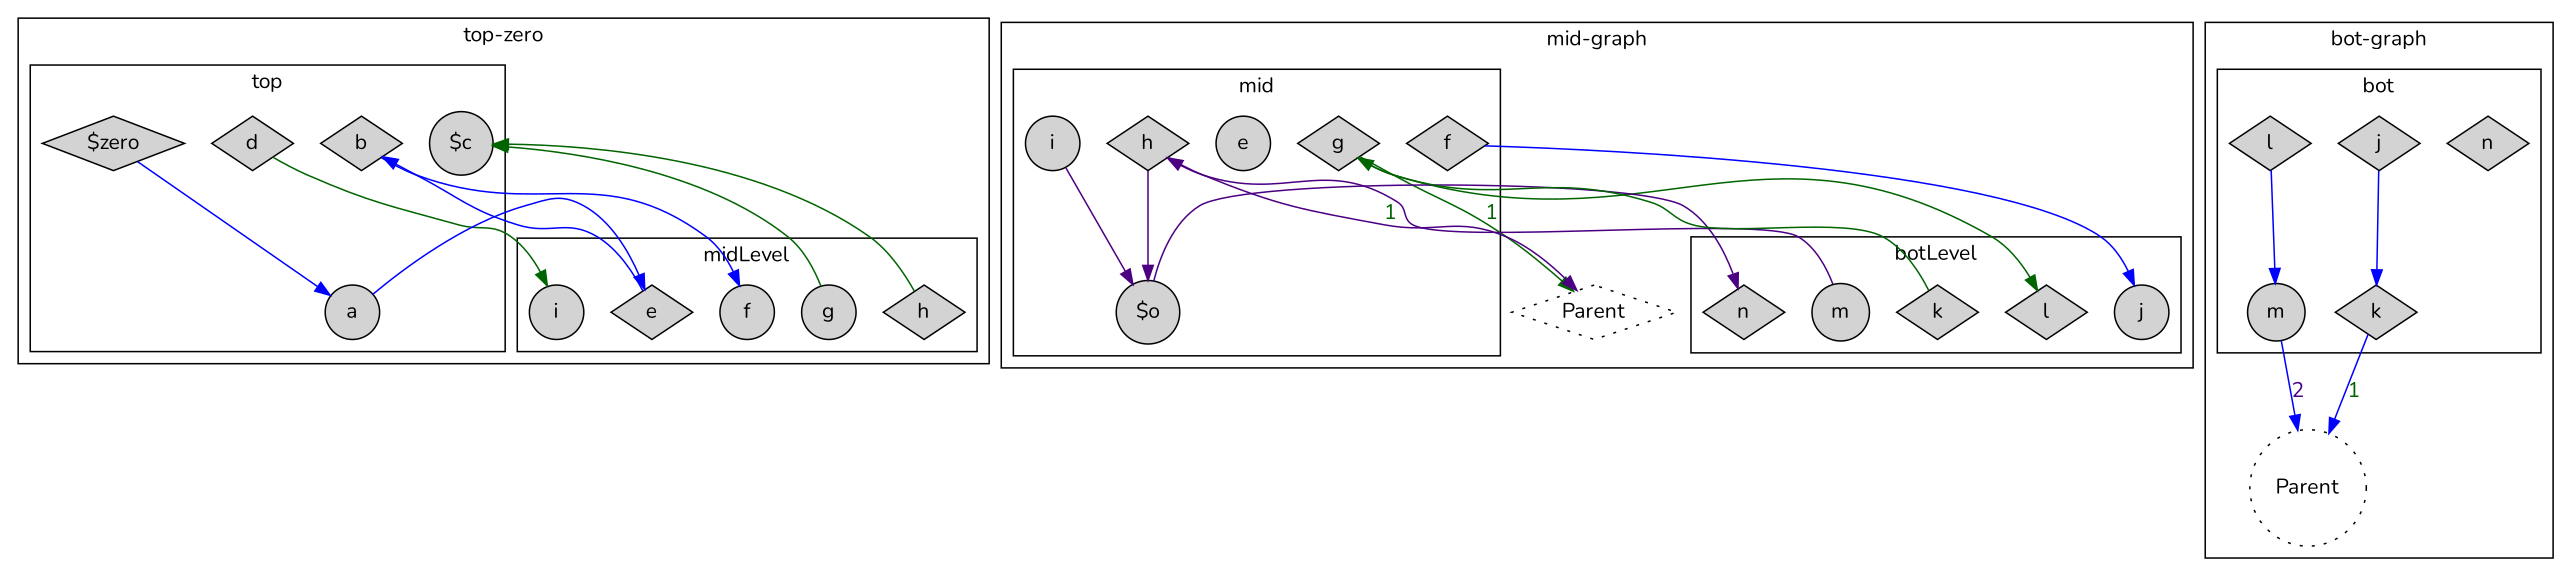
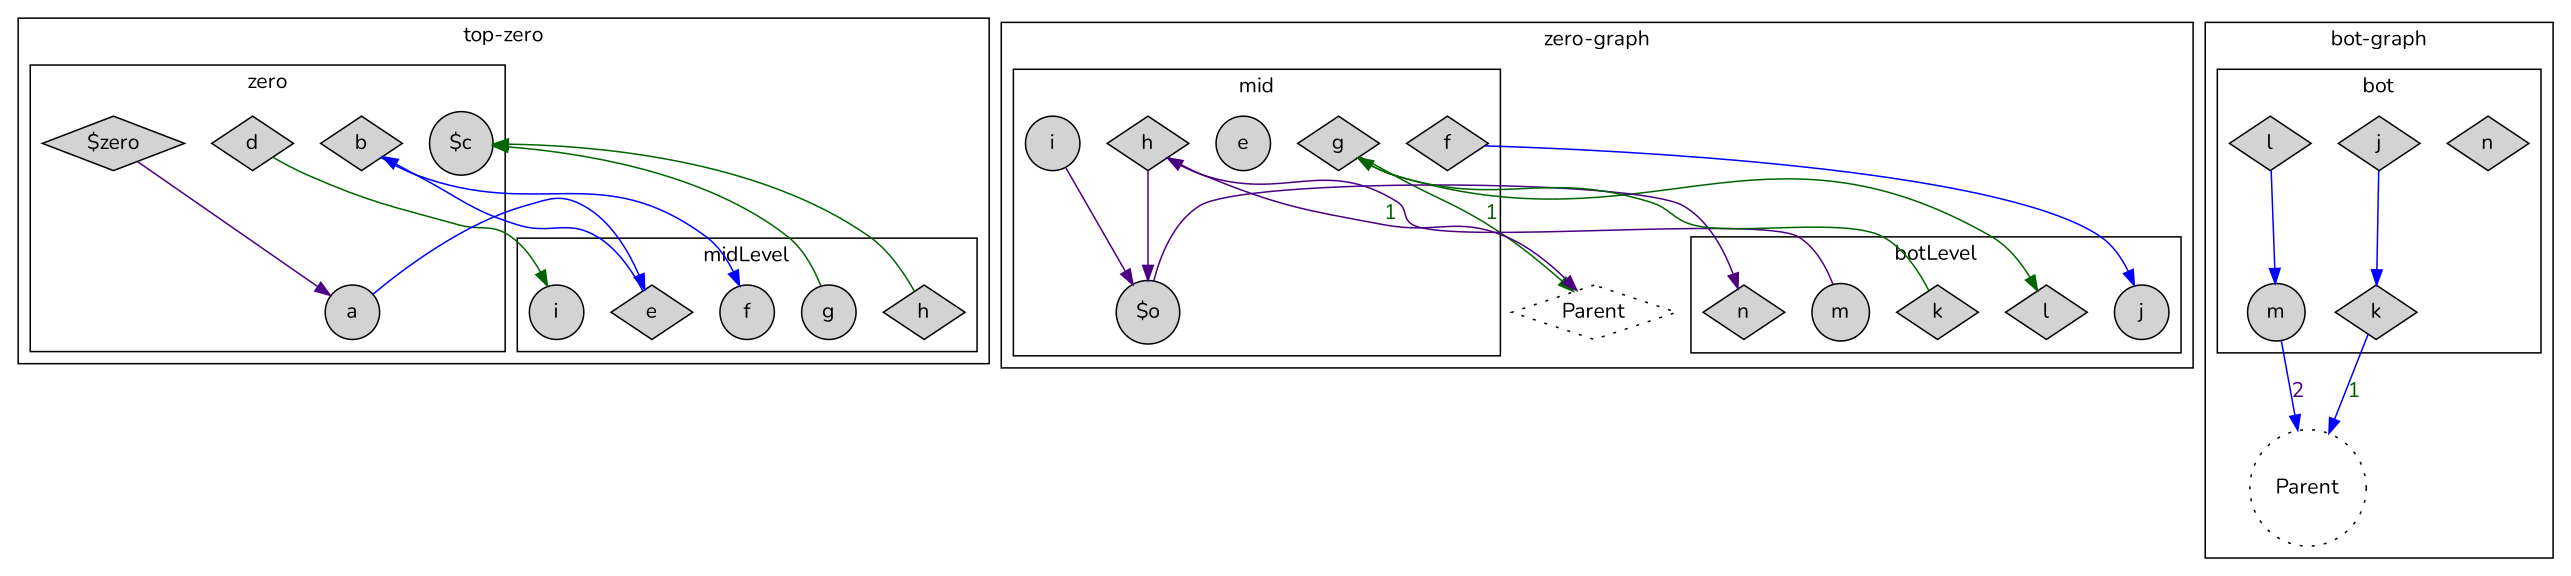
(1597, 40) -> (1597, 40)
(268, 82) -> (268, 82)
(228, 224) -> (228, 224)
